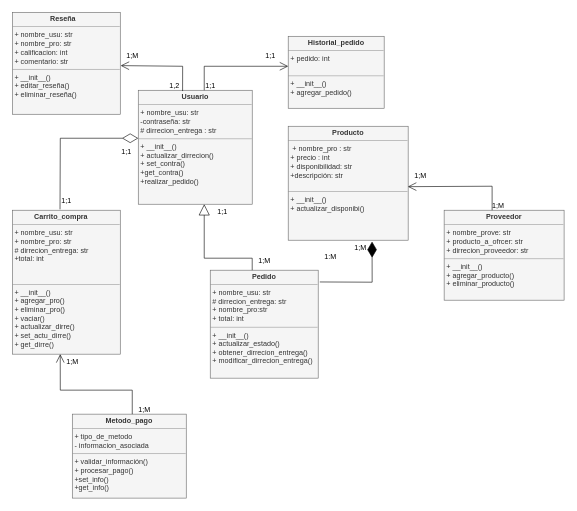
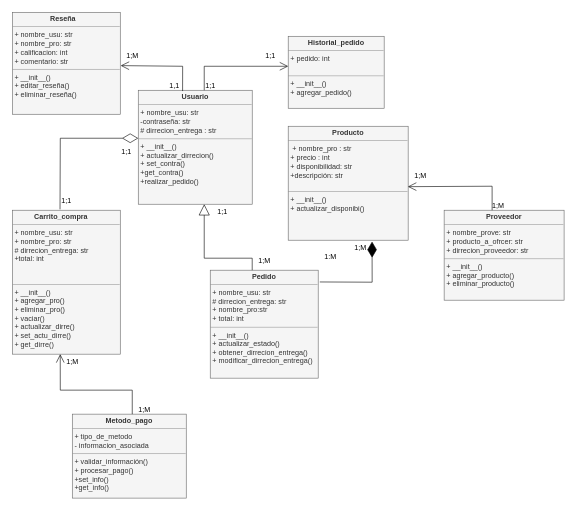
(175, 86) -> (175, 86)
